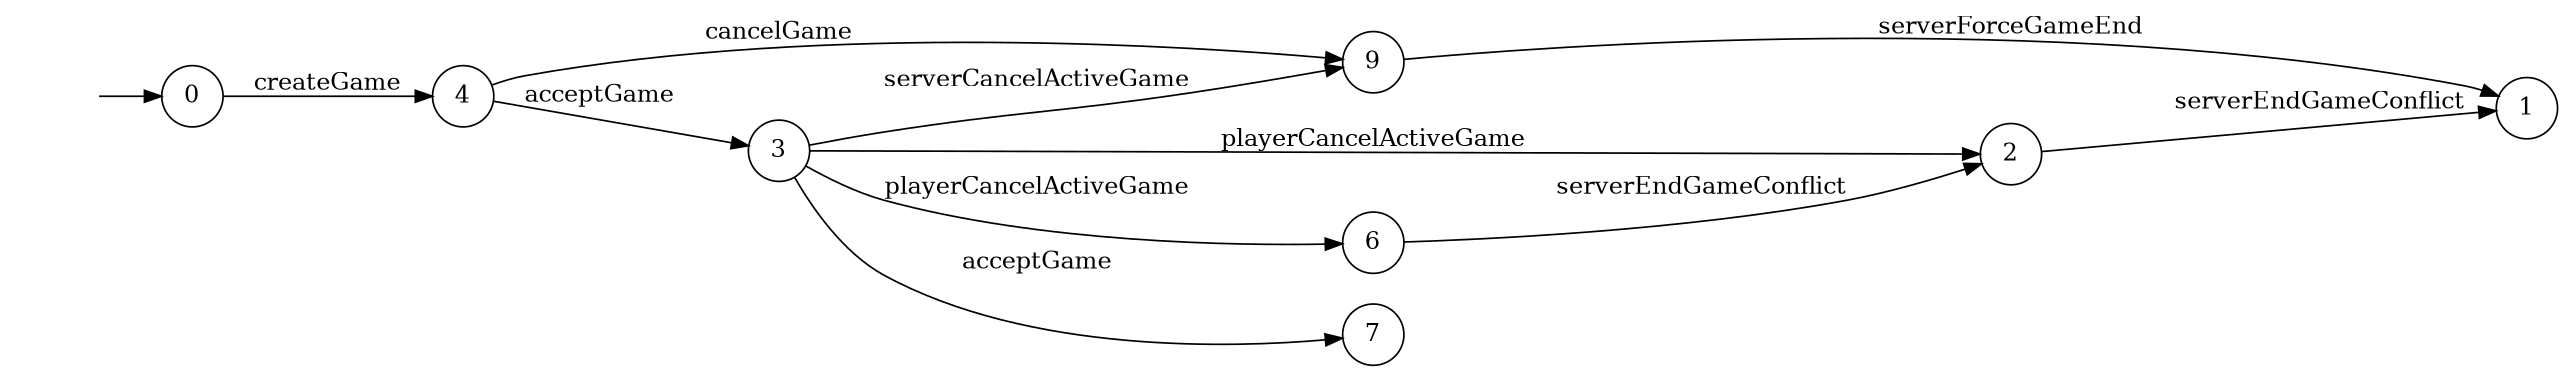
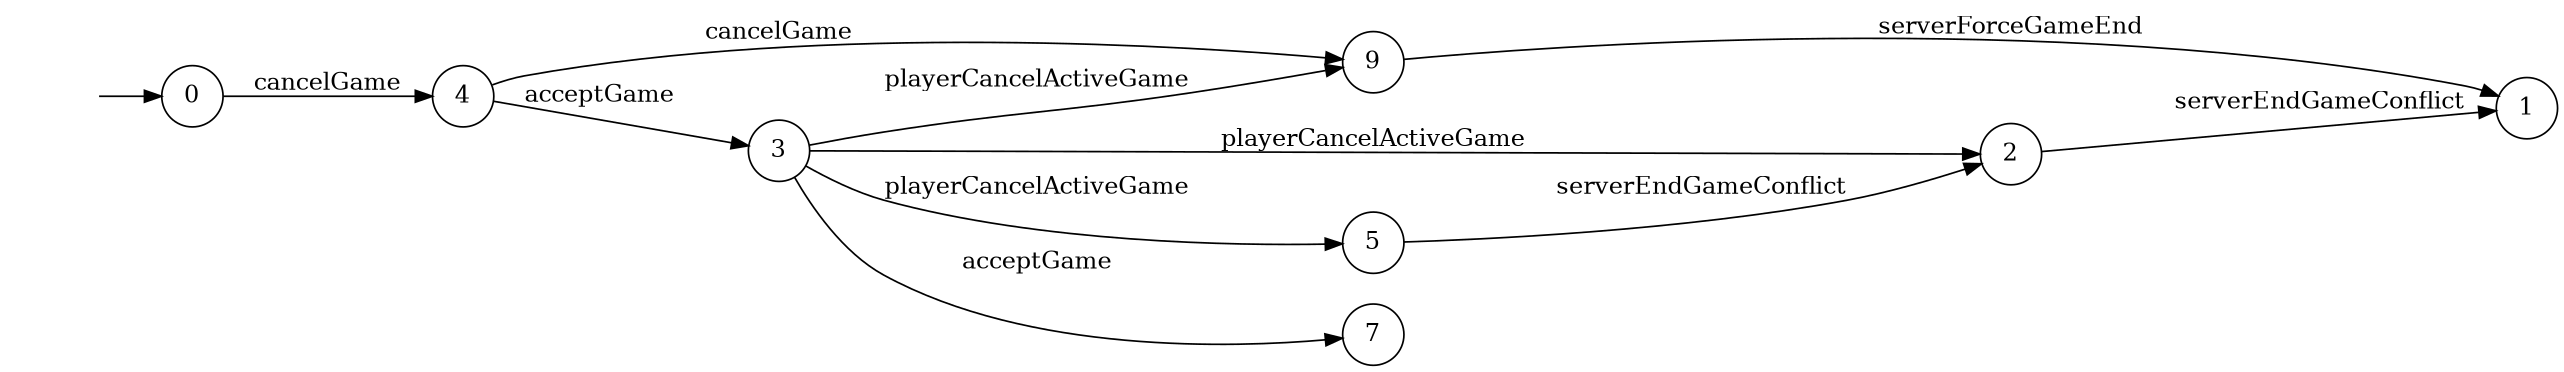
(1037, 80) -> (1037, 80)
(328, 84) -> (328, 84)
(1373, 243) -> (1373, 243)
